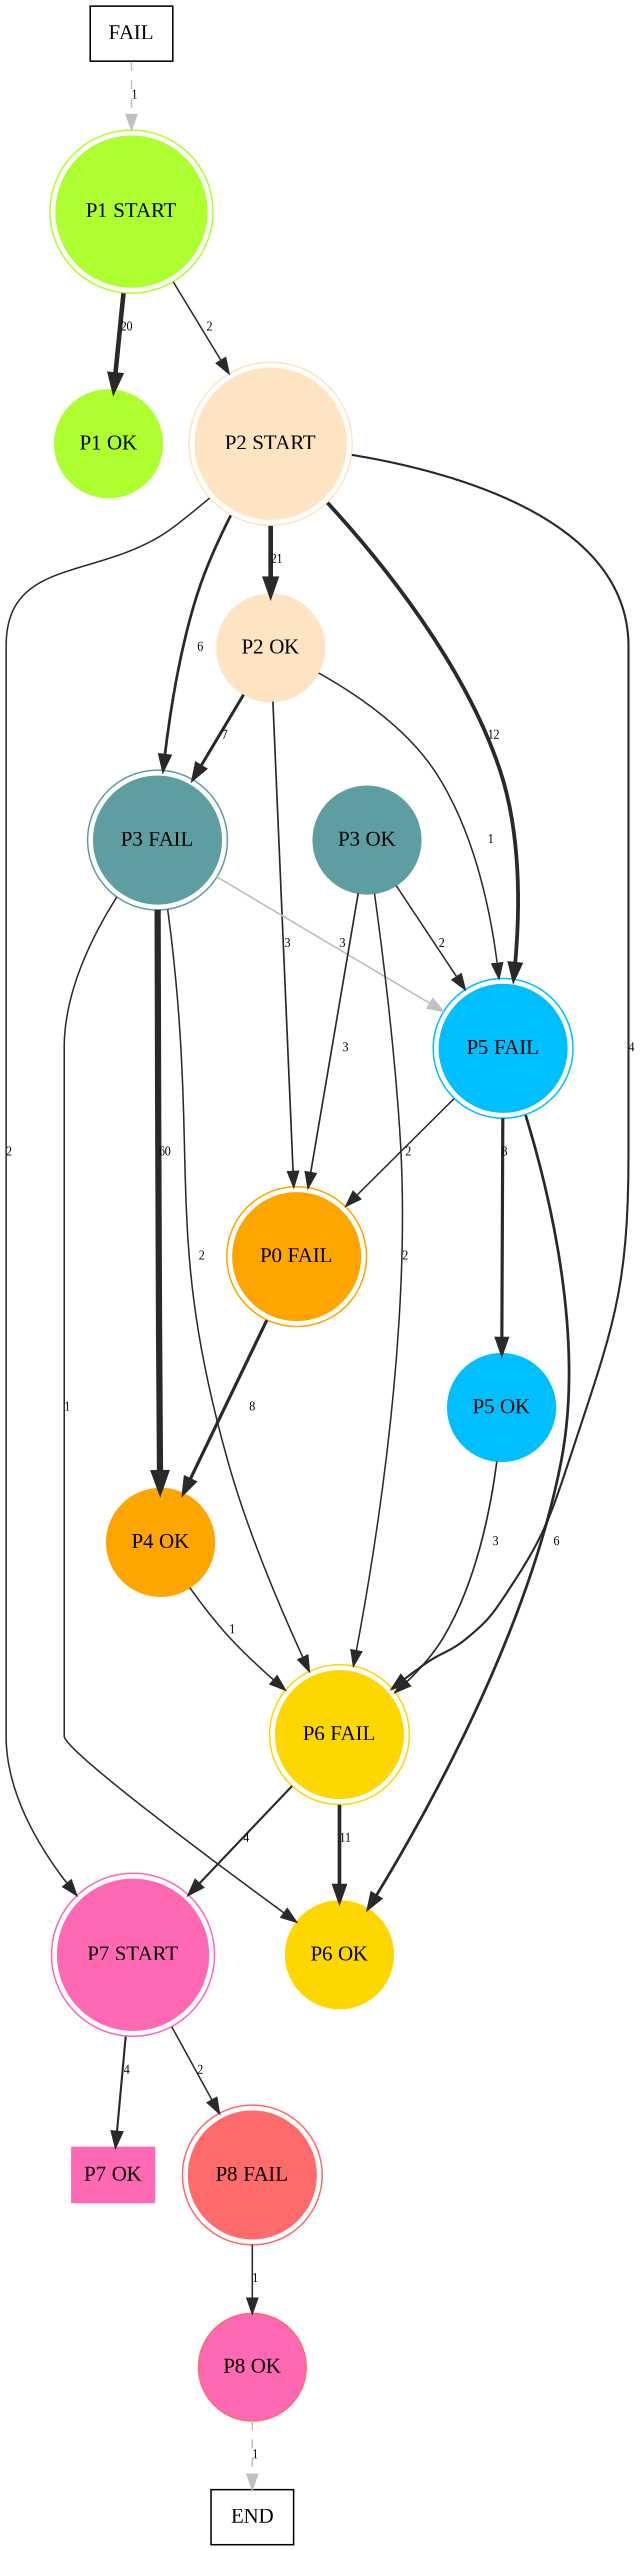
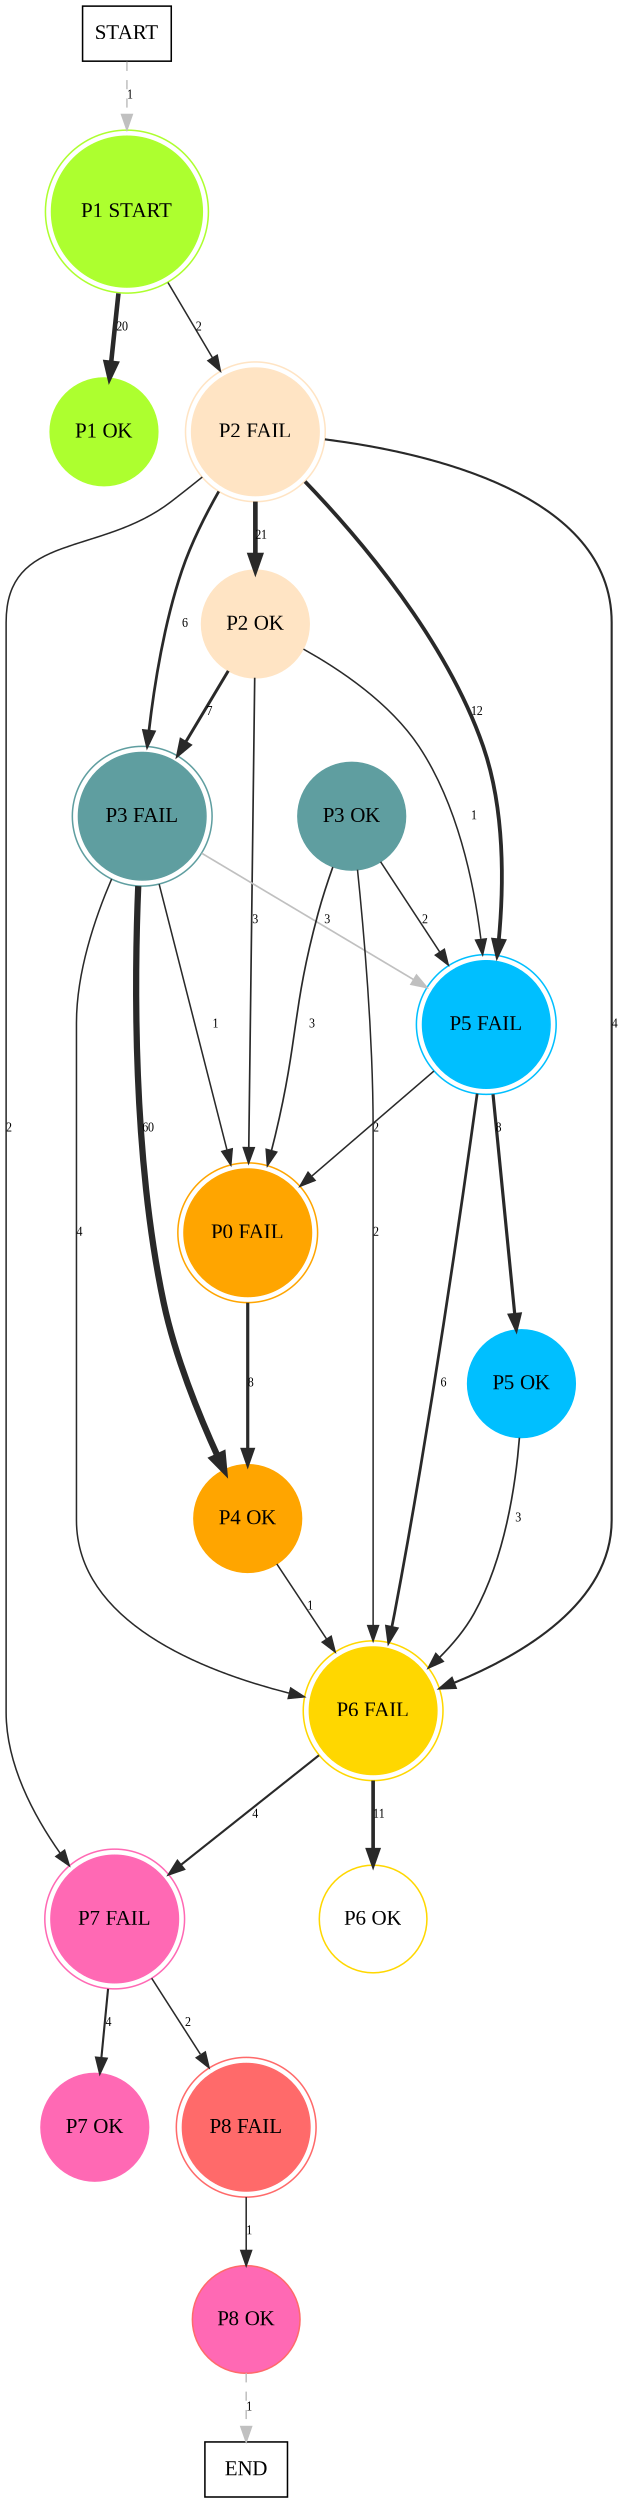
(132, 34) -> (127, 34)
(271, 444) -> (255, 432)
(202, 1257) -> (80, 1233)
(64, 1452) -> (193, 1017)
(529, 1580) -> (438, 1361)
(133, 1955) -> (115, 1919)
(339, 1955) -> (373, 1919)
(113, 2175) -> (95, 2127)
